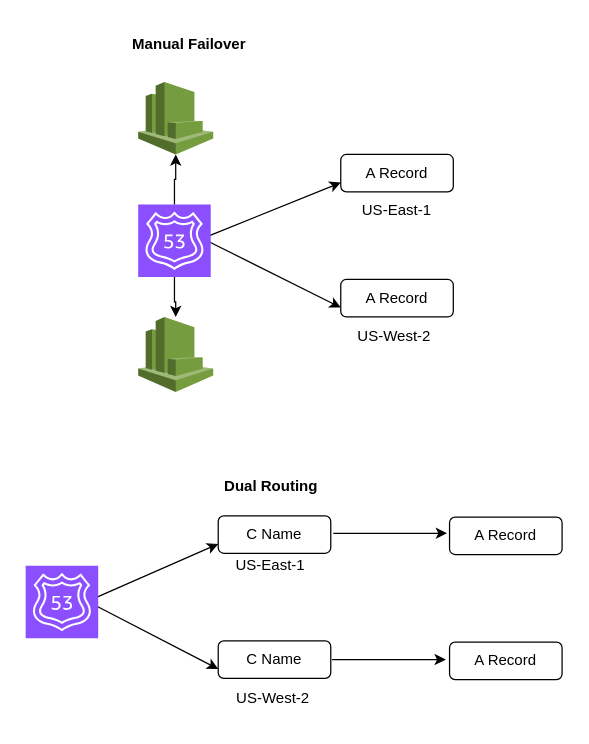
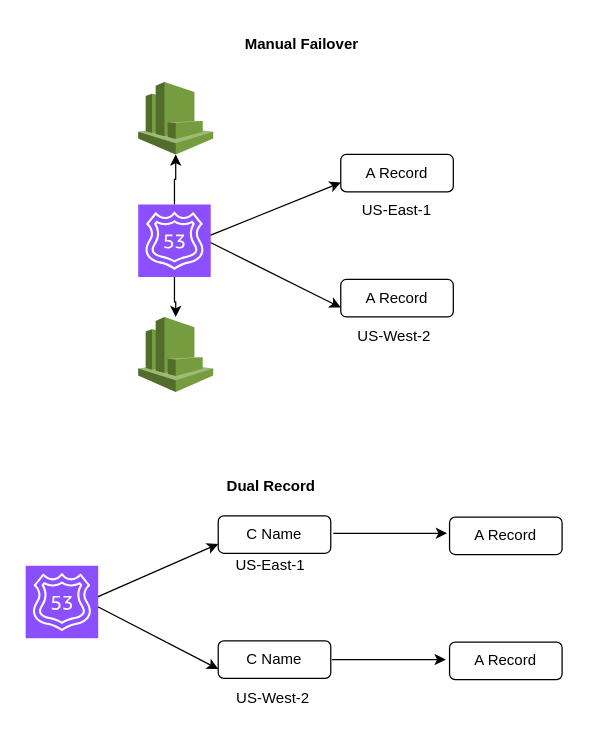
(189, 44) -> (302, 44)
(271, 487) -> (271, 487)
